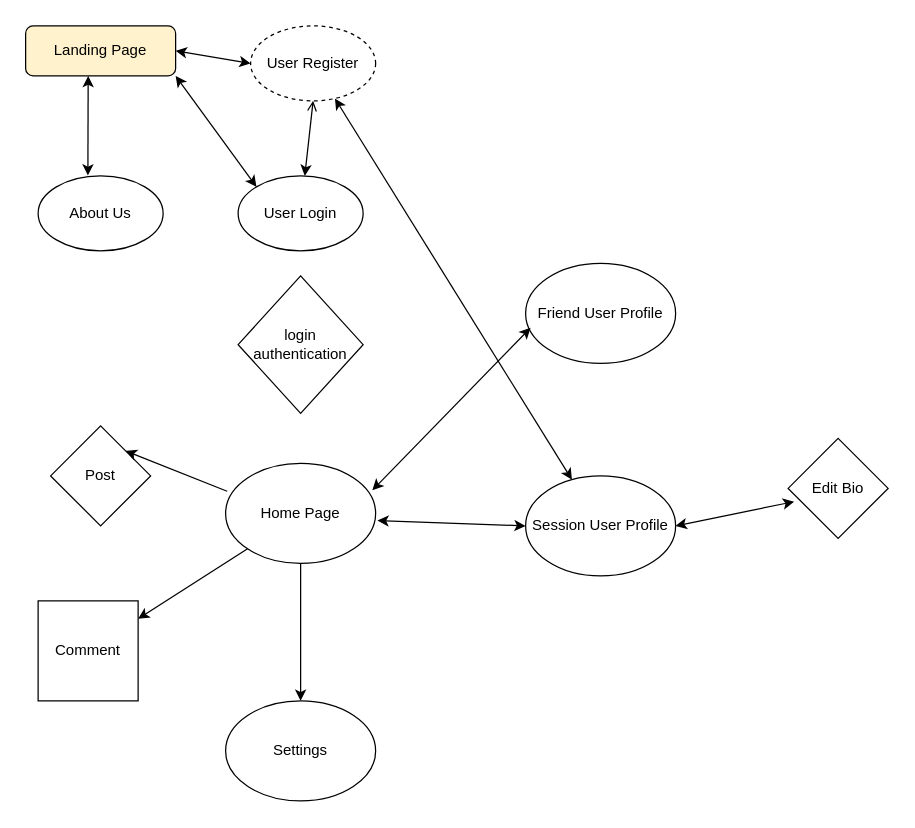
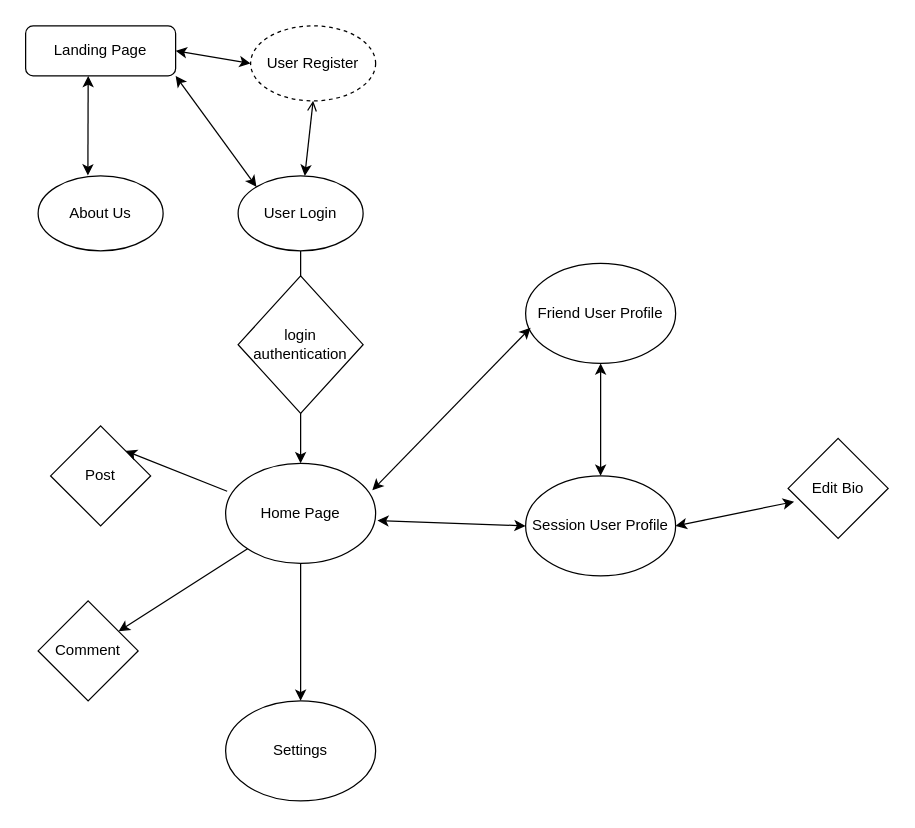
(101, 51) -> (101, 51)
(453, 289) -> (601, 419)
none -> (301, 433)
(88, 651) -> (88, 651)
